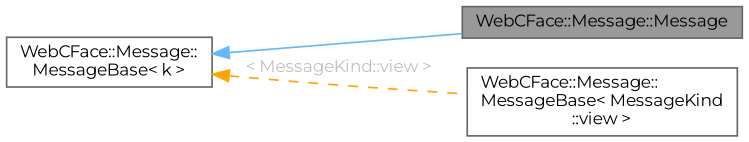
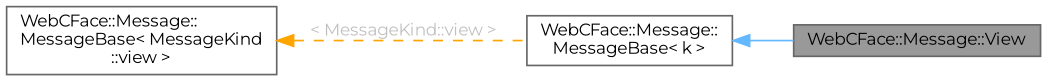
(602, 22) -> (917, 41)
(348, 86) -> (410, 41)
